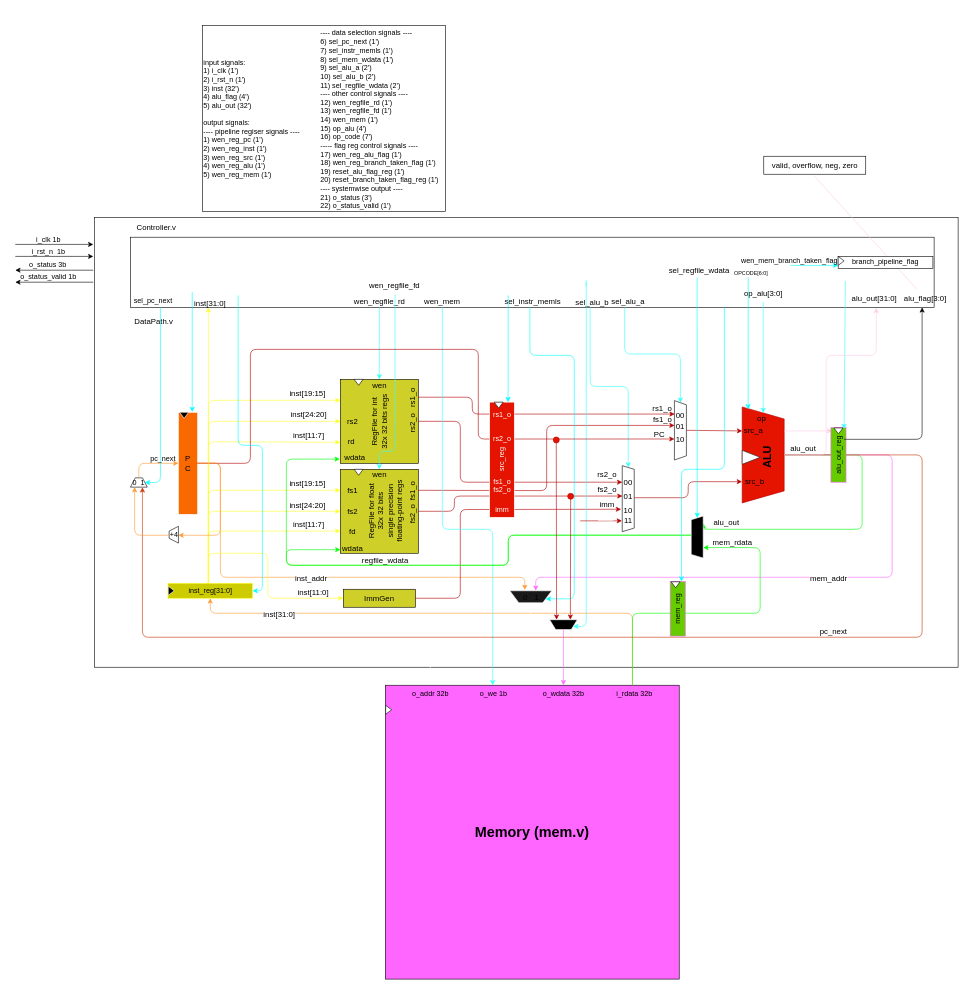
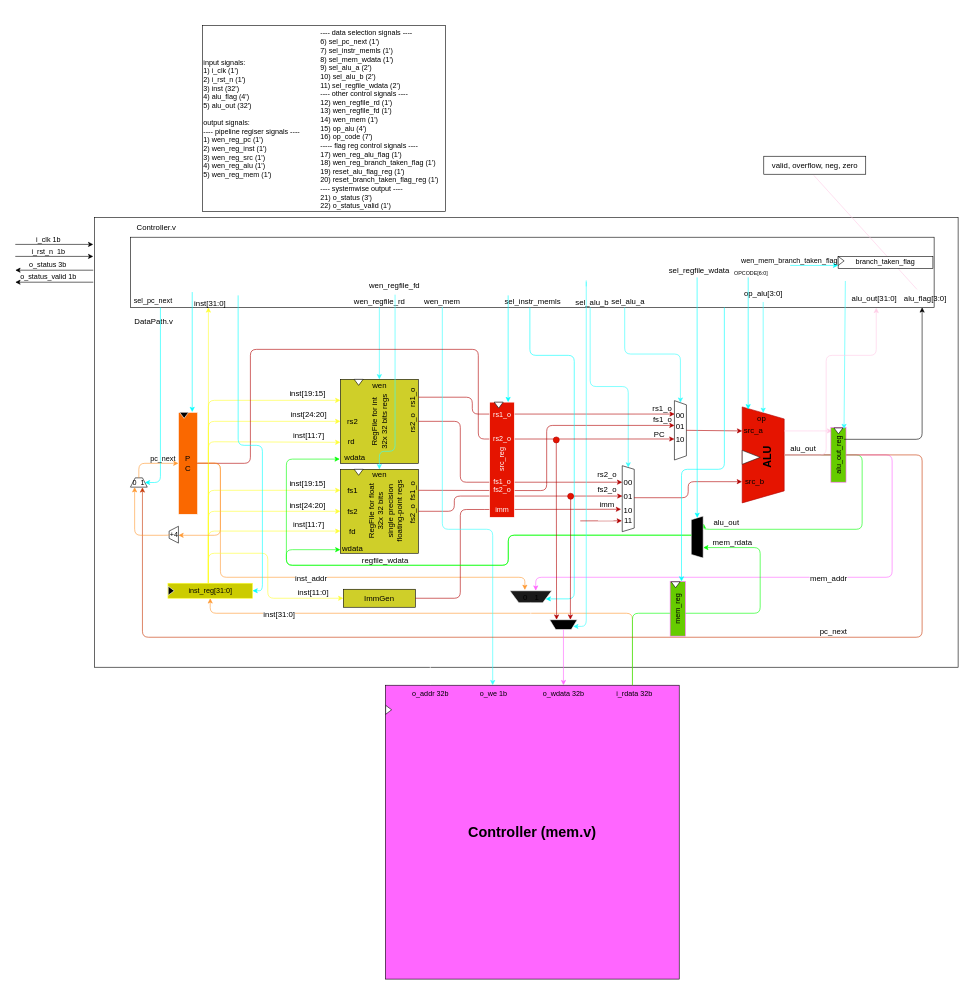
(886, 263) -> (886, 263)
(533, 833) -> (533, 833)
